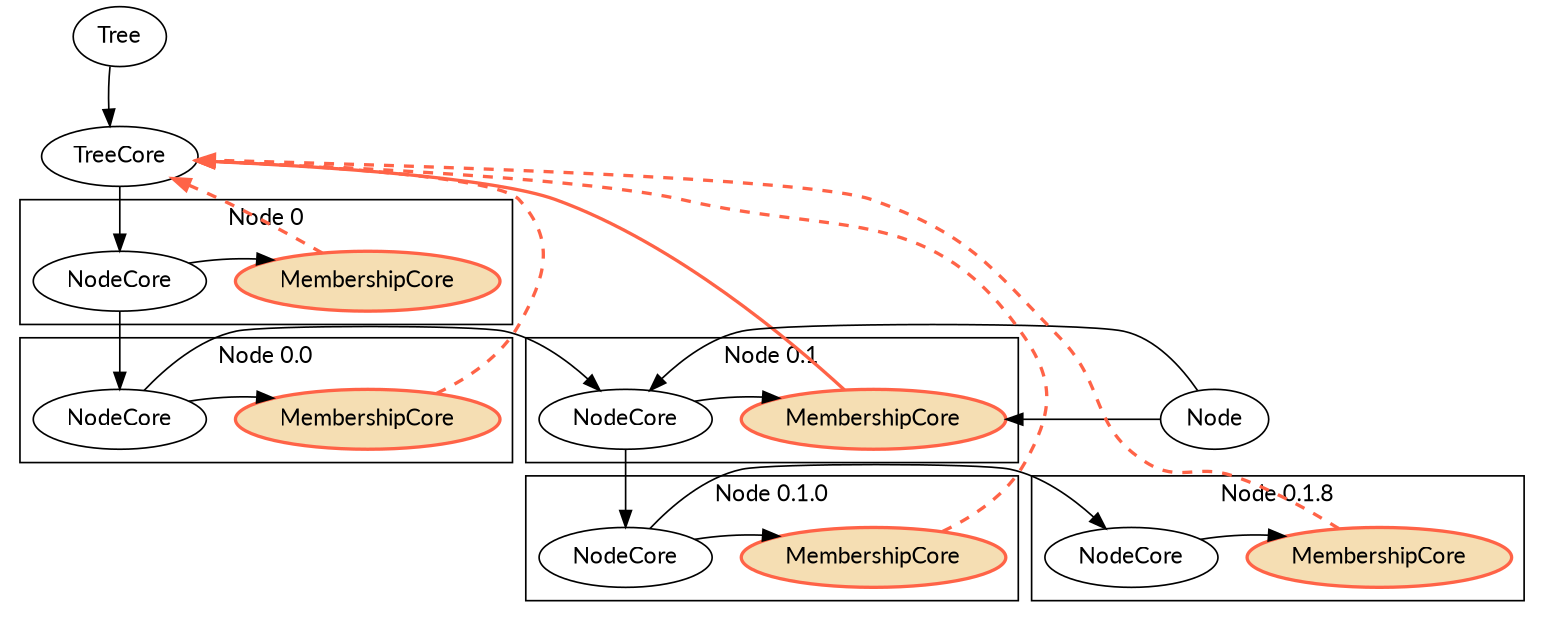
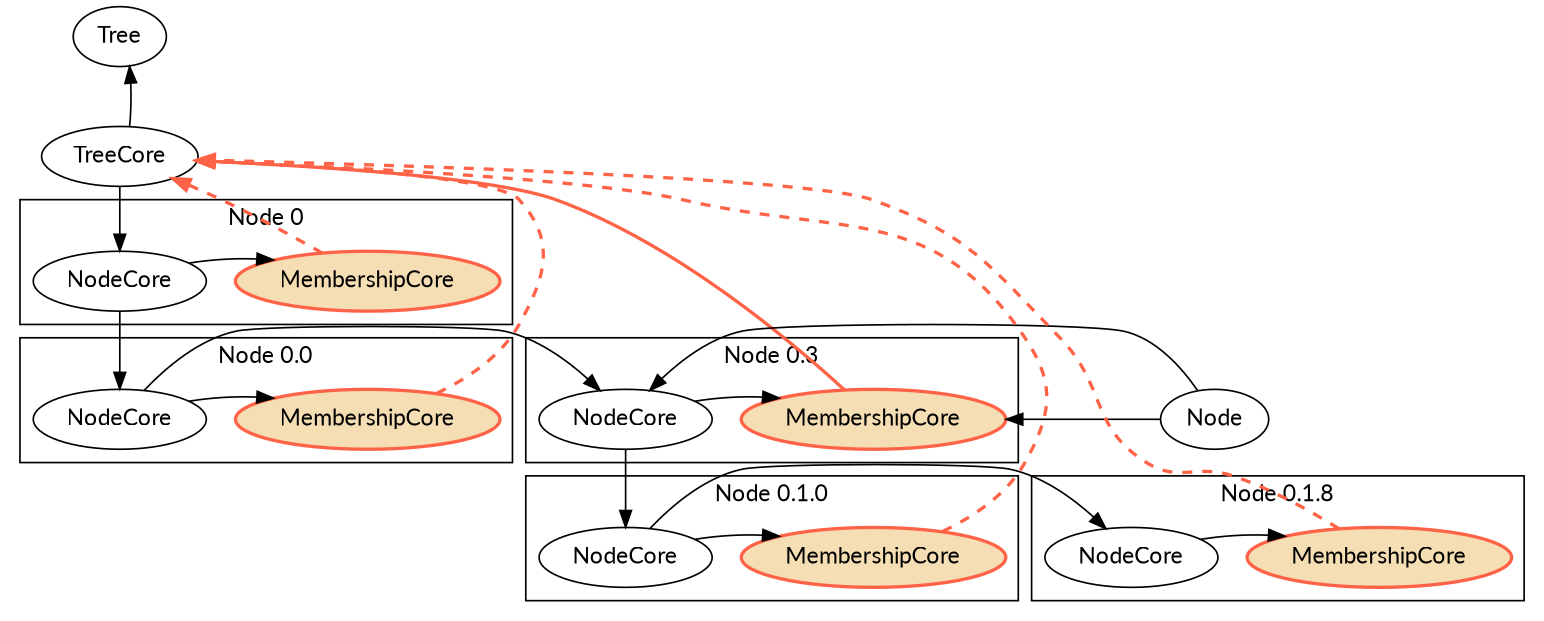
(109, 88) -> (131, 105)
(772, 357) -> (772, 357)
